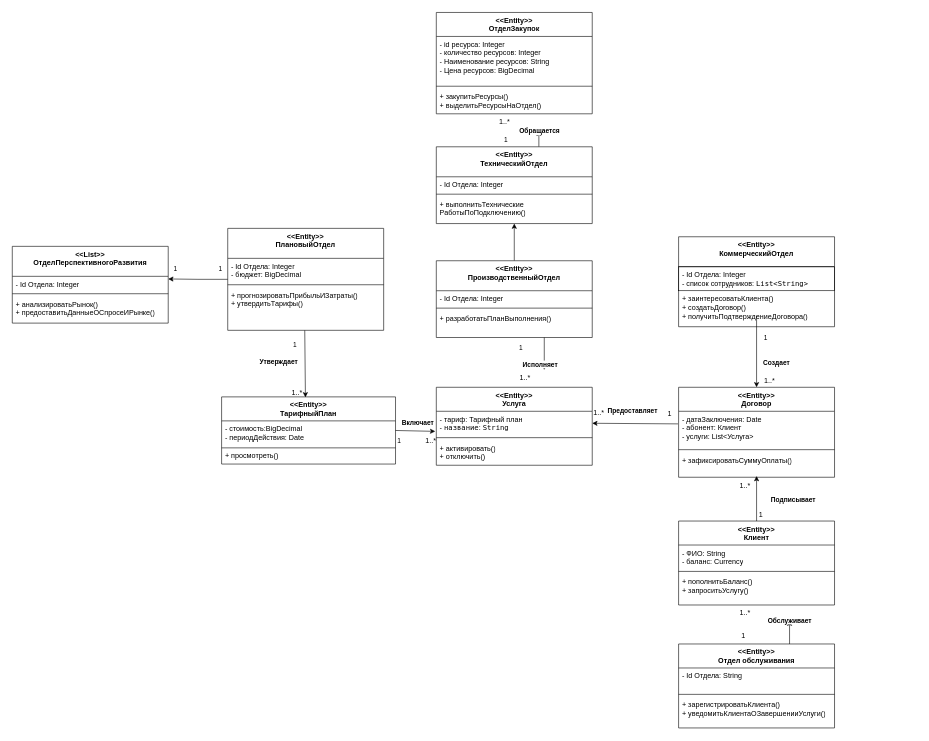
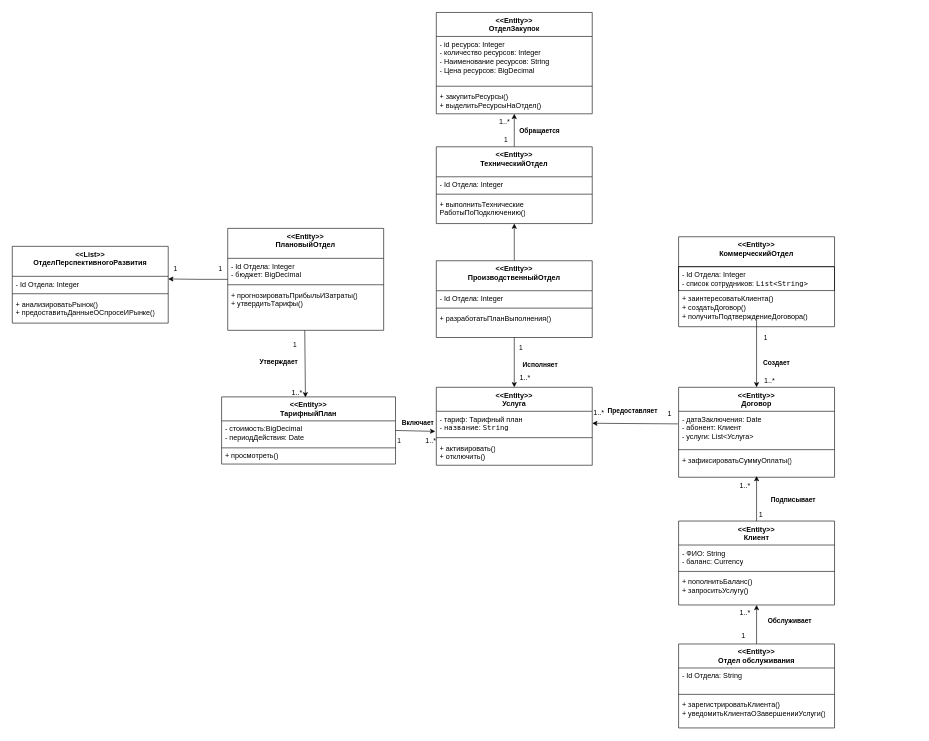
(539, 141) -> (515, 119)
(545, 352) -> (515, 381)
(790, 635) -> (757, 627)
